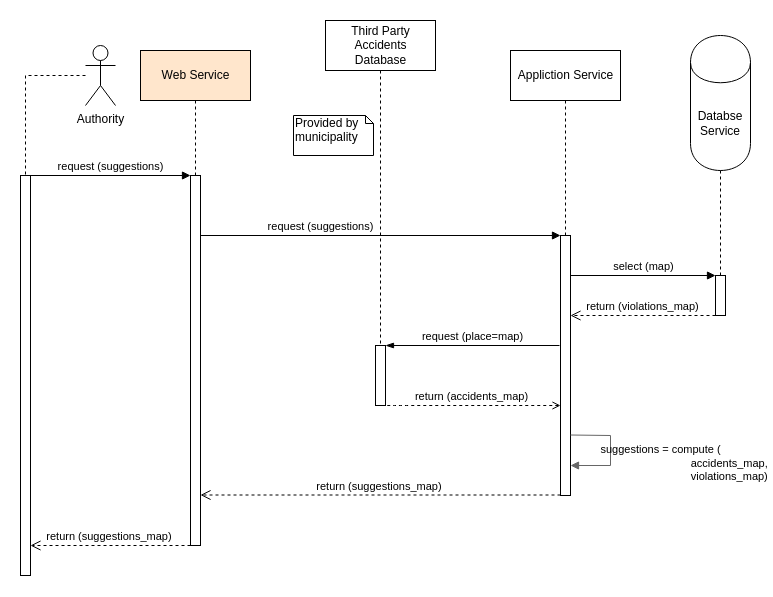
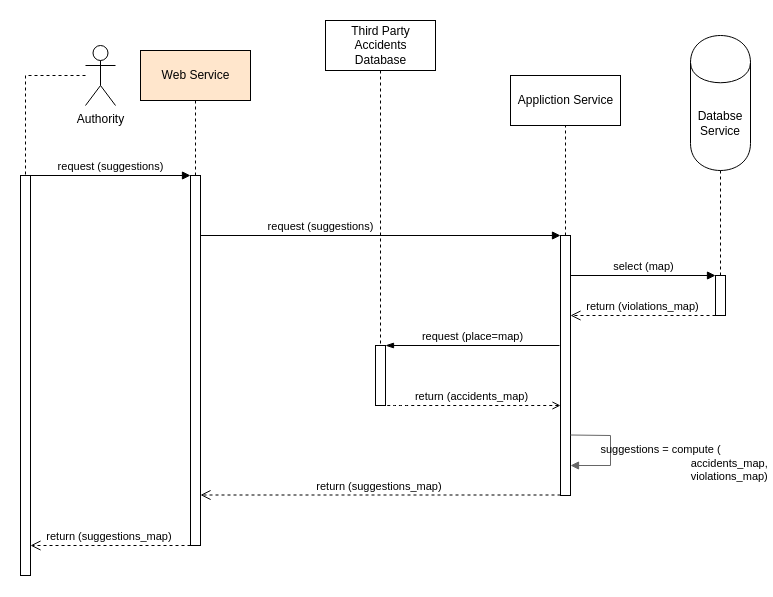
(566, 76) -> (566, 101)
(334, 136) -> none
